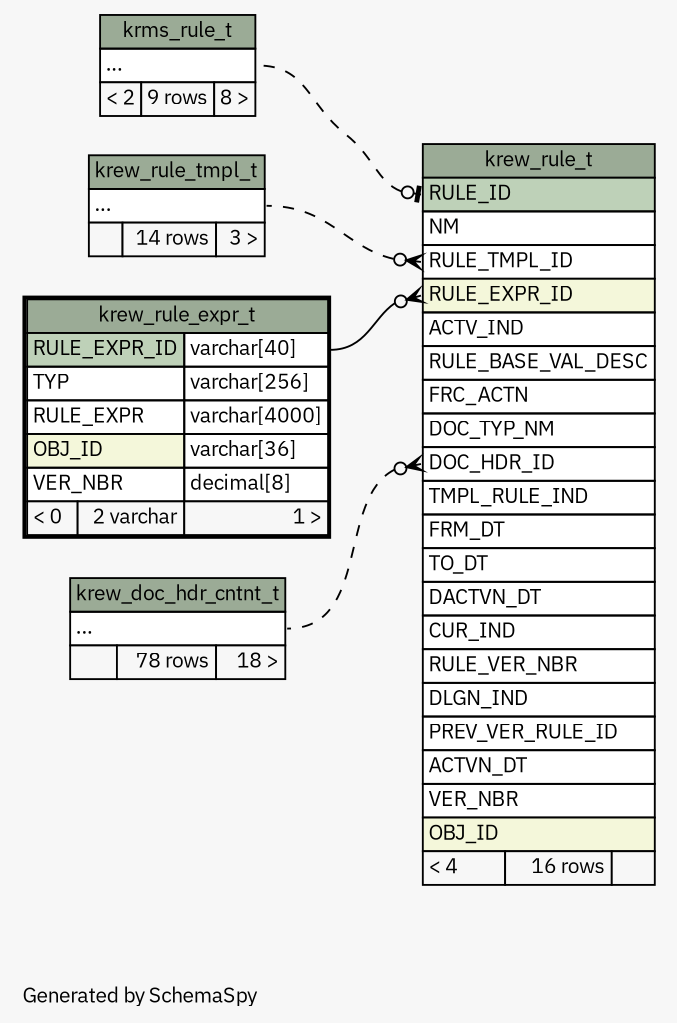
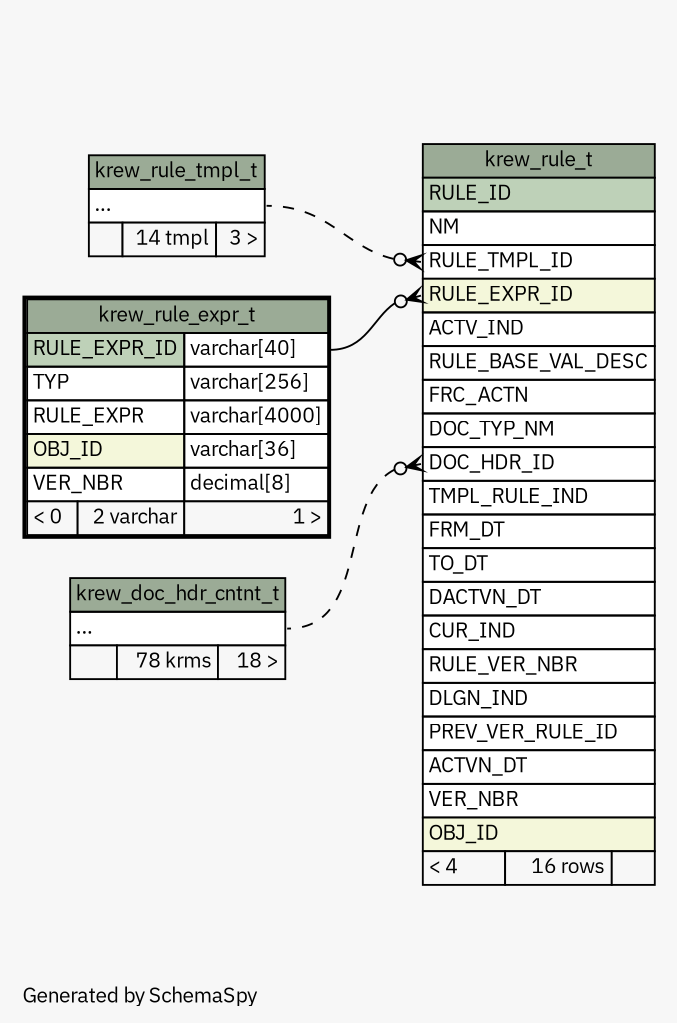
(177, 65) -> none
(173, 239) -> (173, 239)
(173, 661) -> (174, 661)
